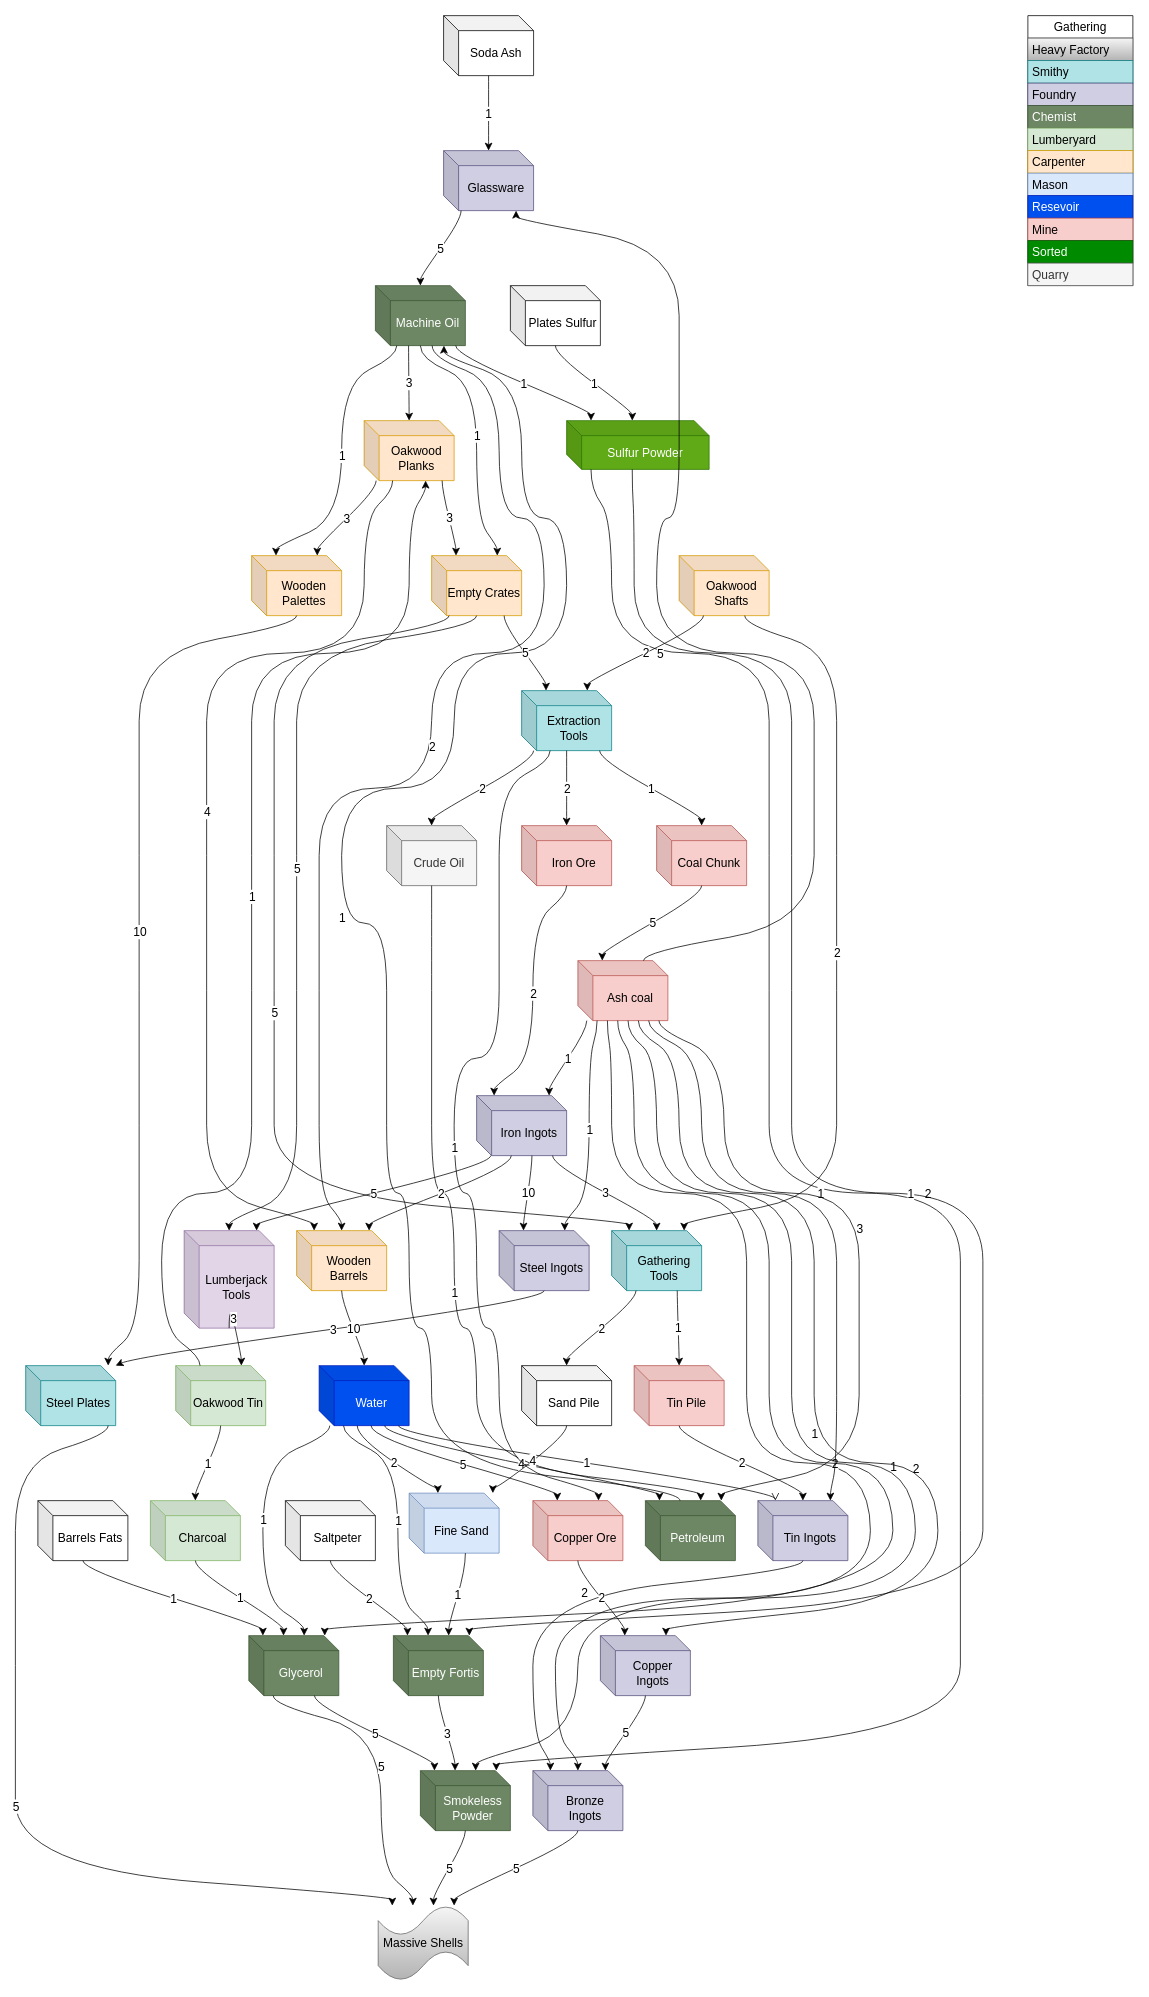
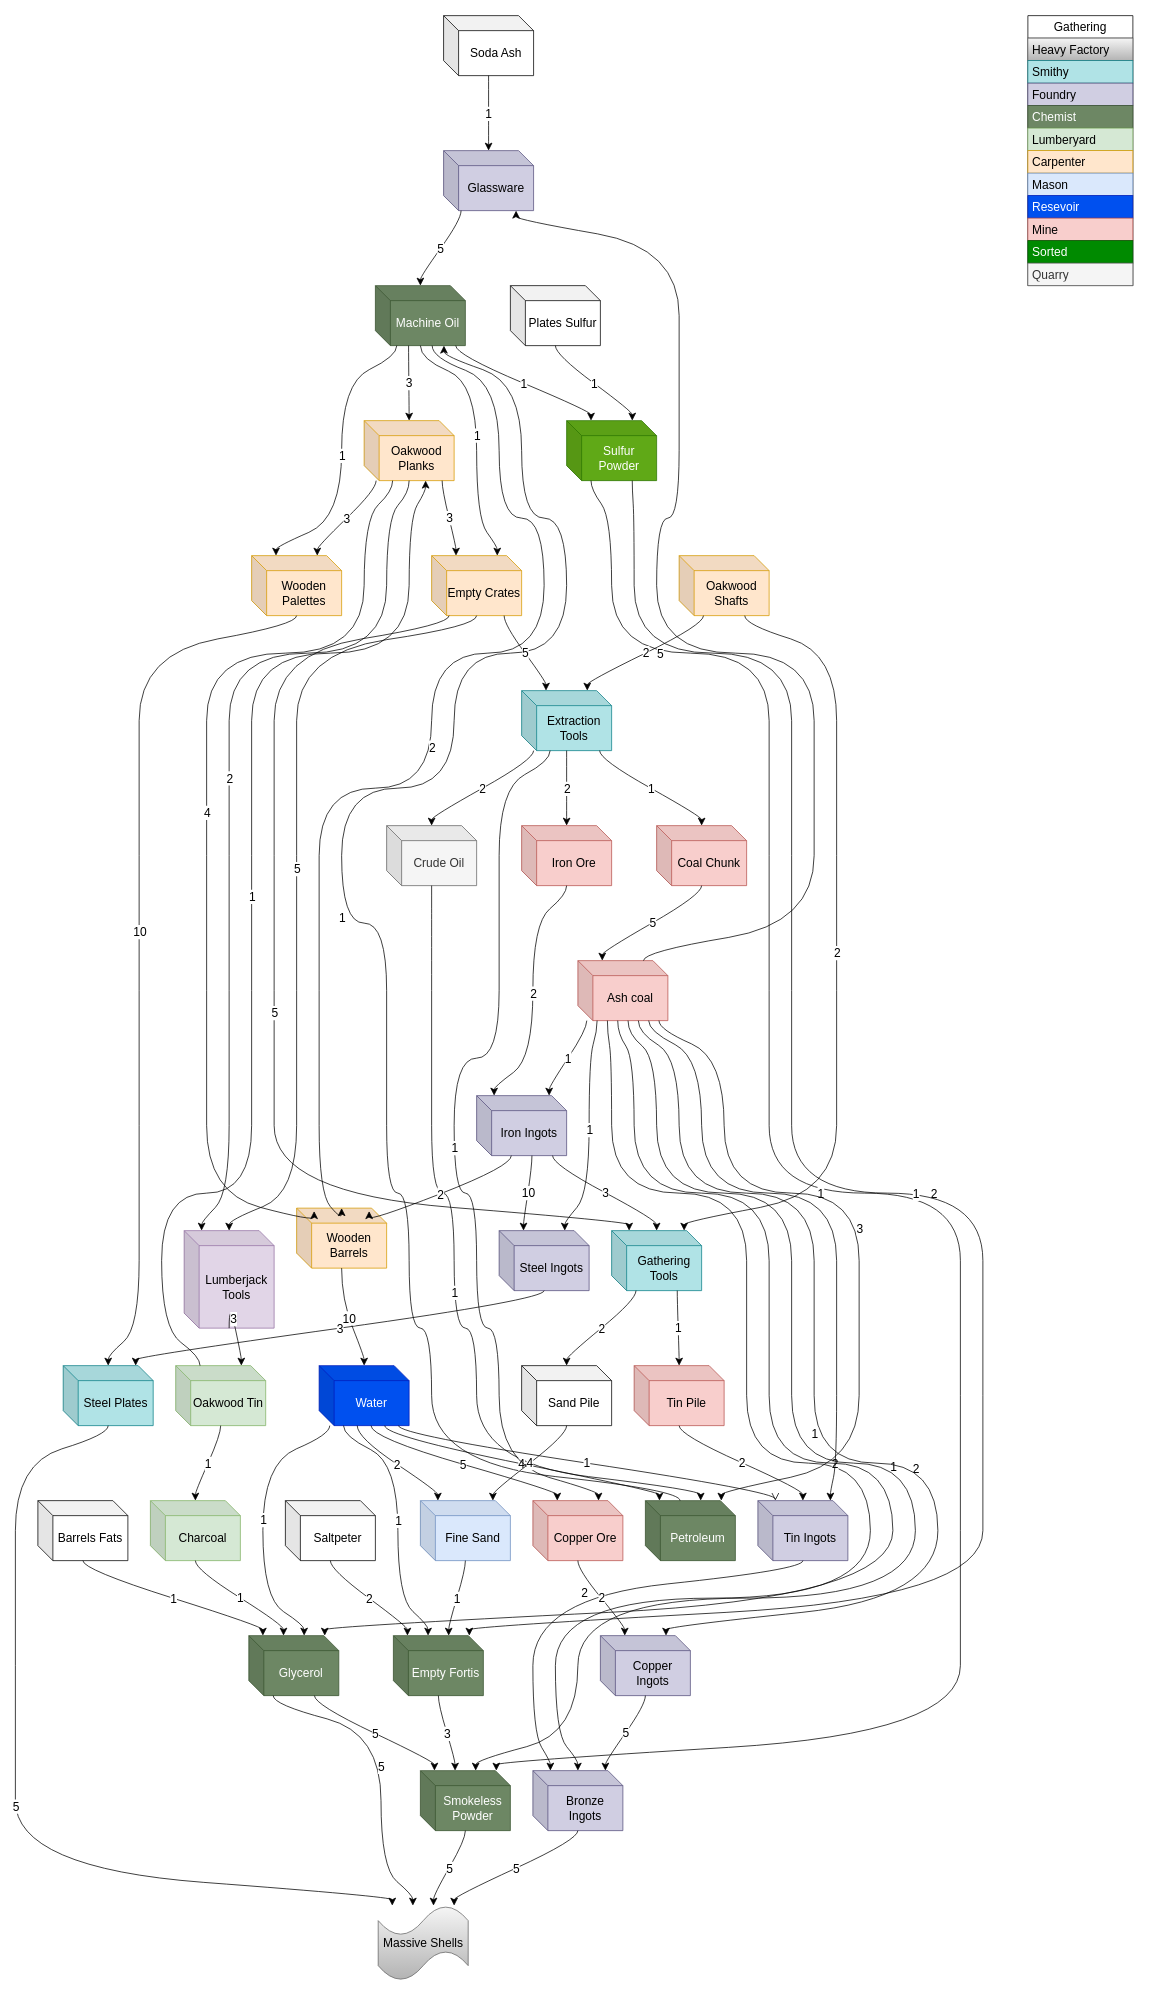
(638, 445) -> (612, 450)
none -> (387, 583)
(375, 1193) -> none
(342, 1260) -> (342, 1238)
(71, 1395) -> (108, 1395)
(454, 1523) -> (465, 1530)
